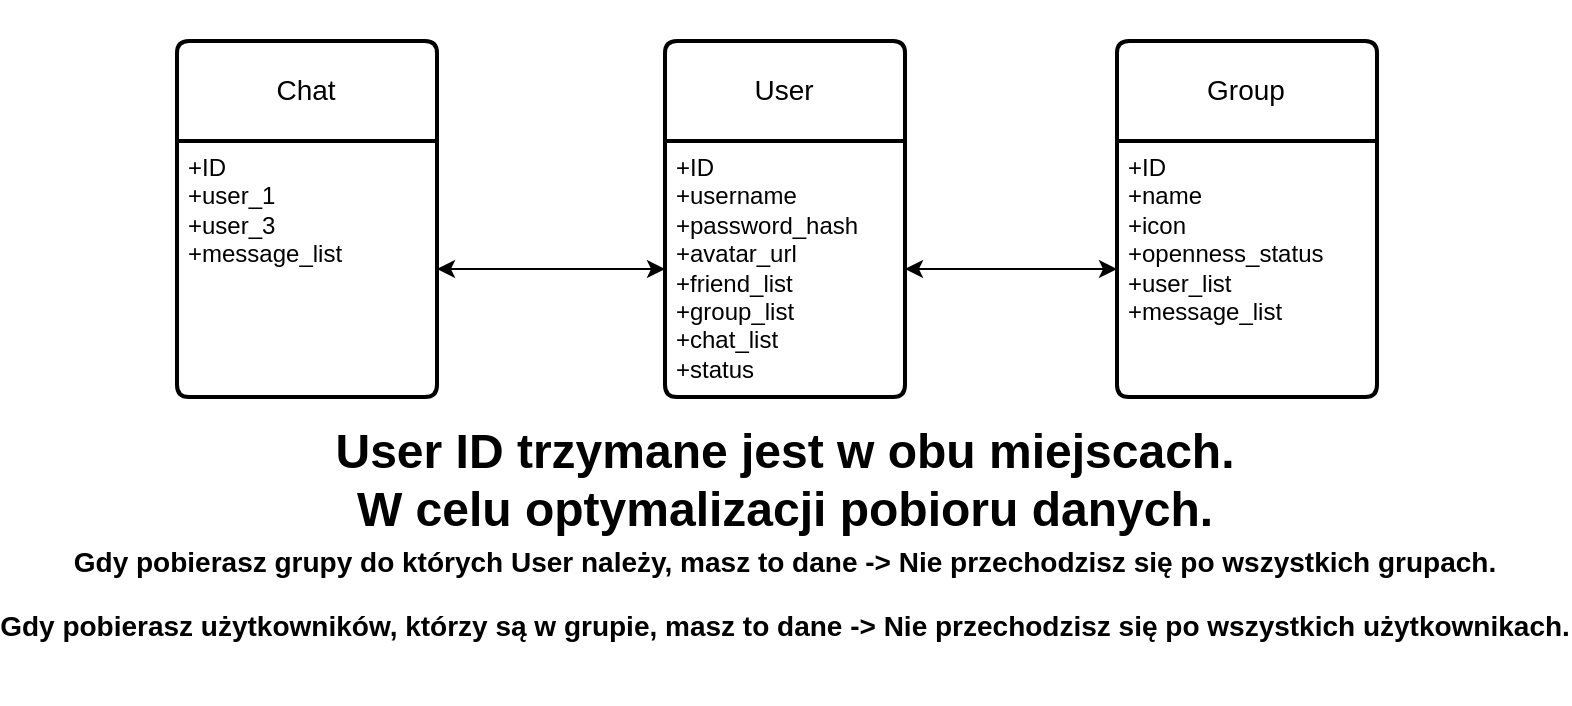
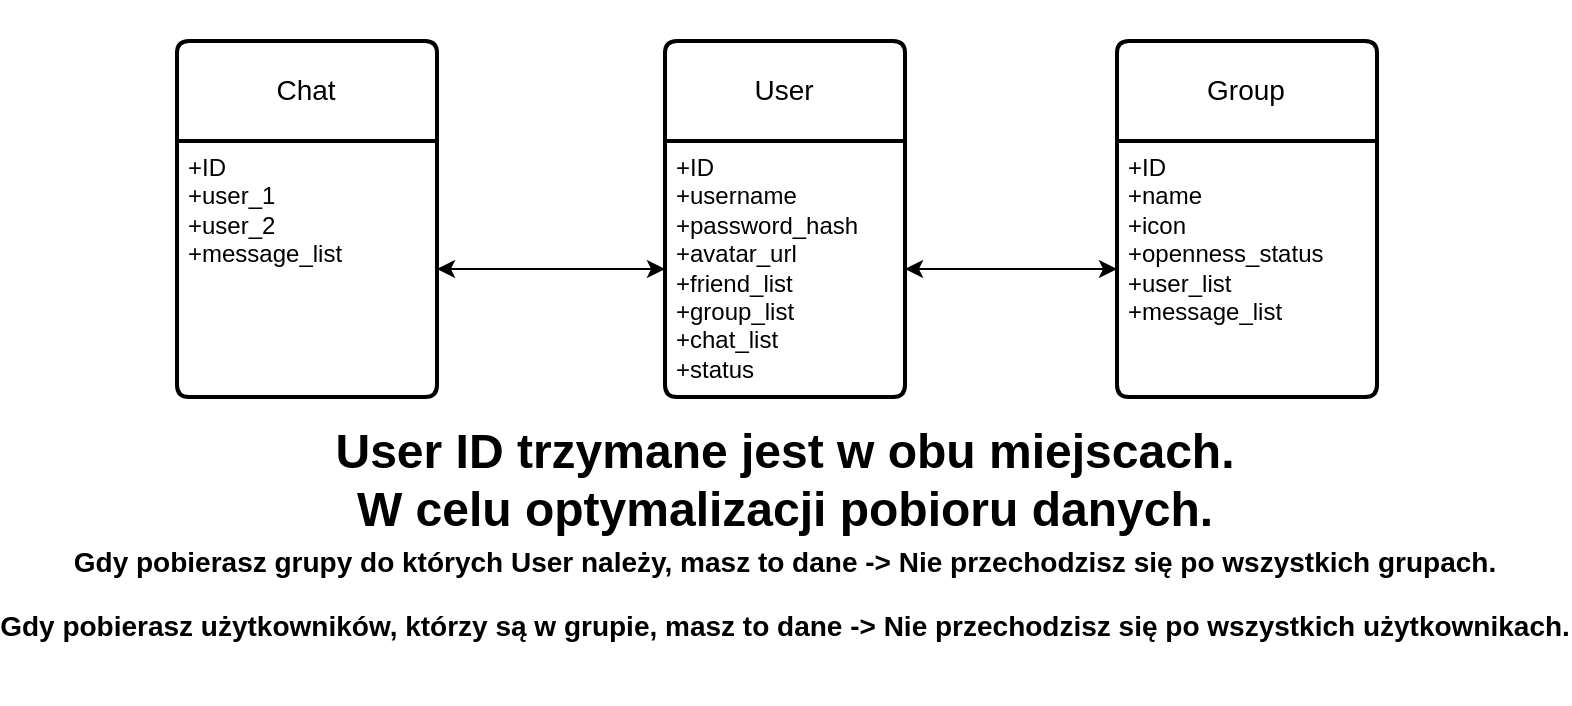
(270, 213) -> (270, 213)
